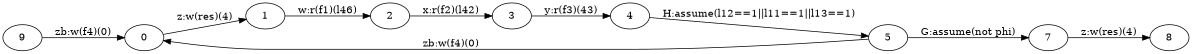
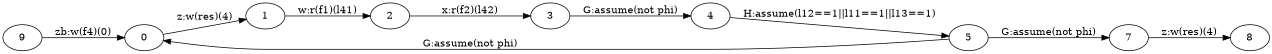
(328, 11) -> (328, 11)
(571, 11) -> (630, 11)
(451, 44) -> (470, 44)
